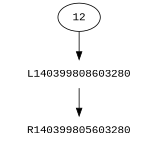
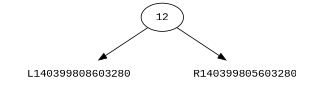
(79, 98) -> (198, 42)
